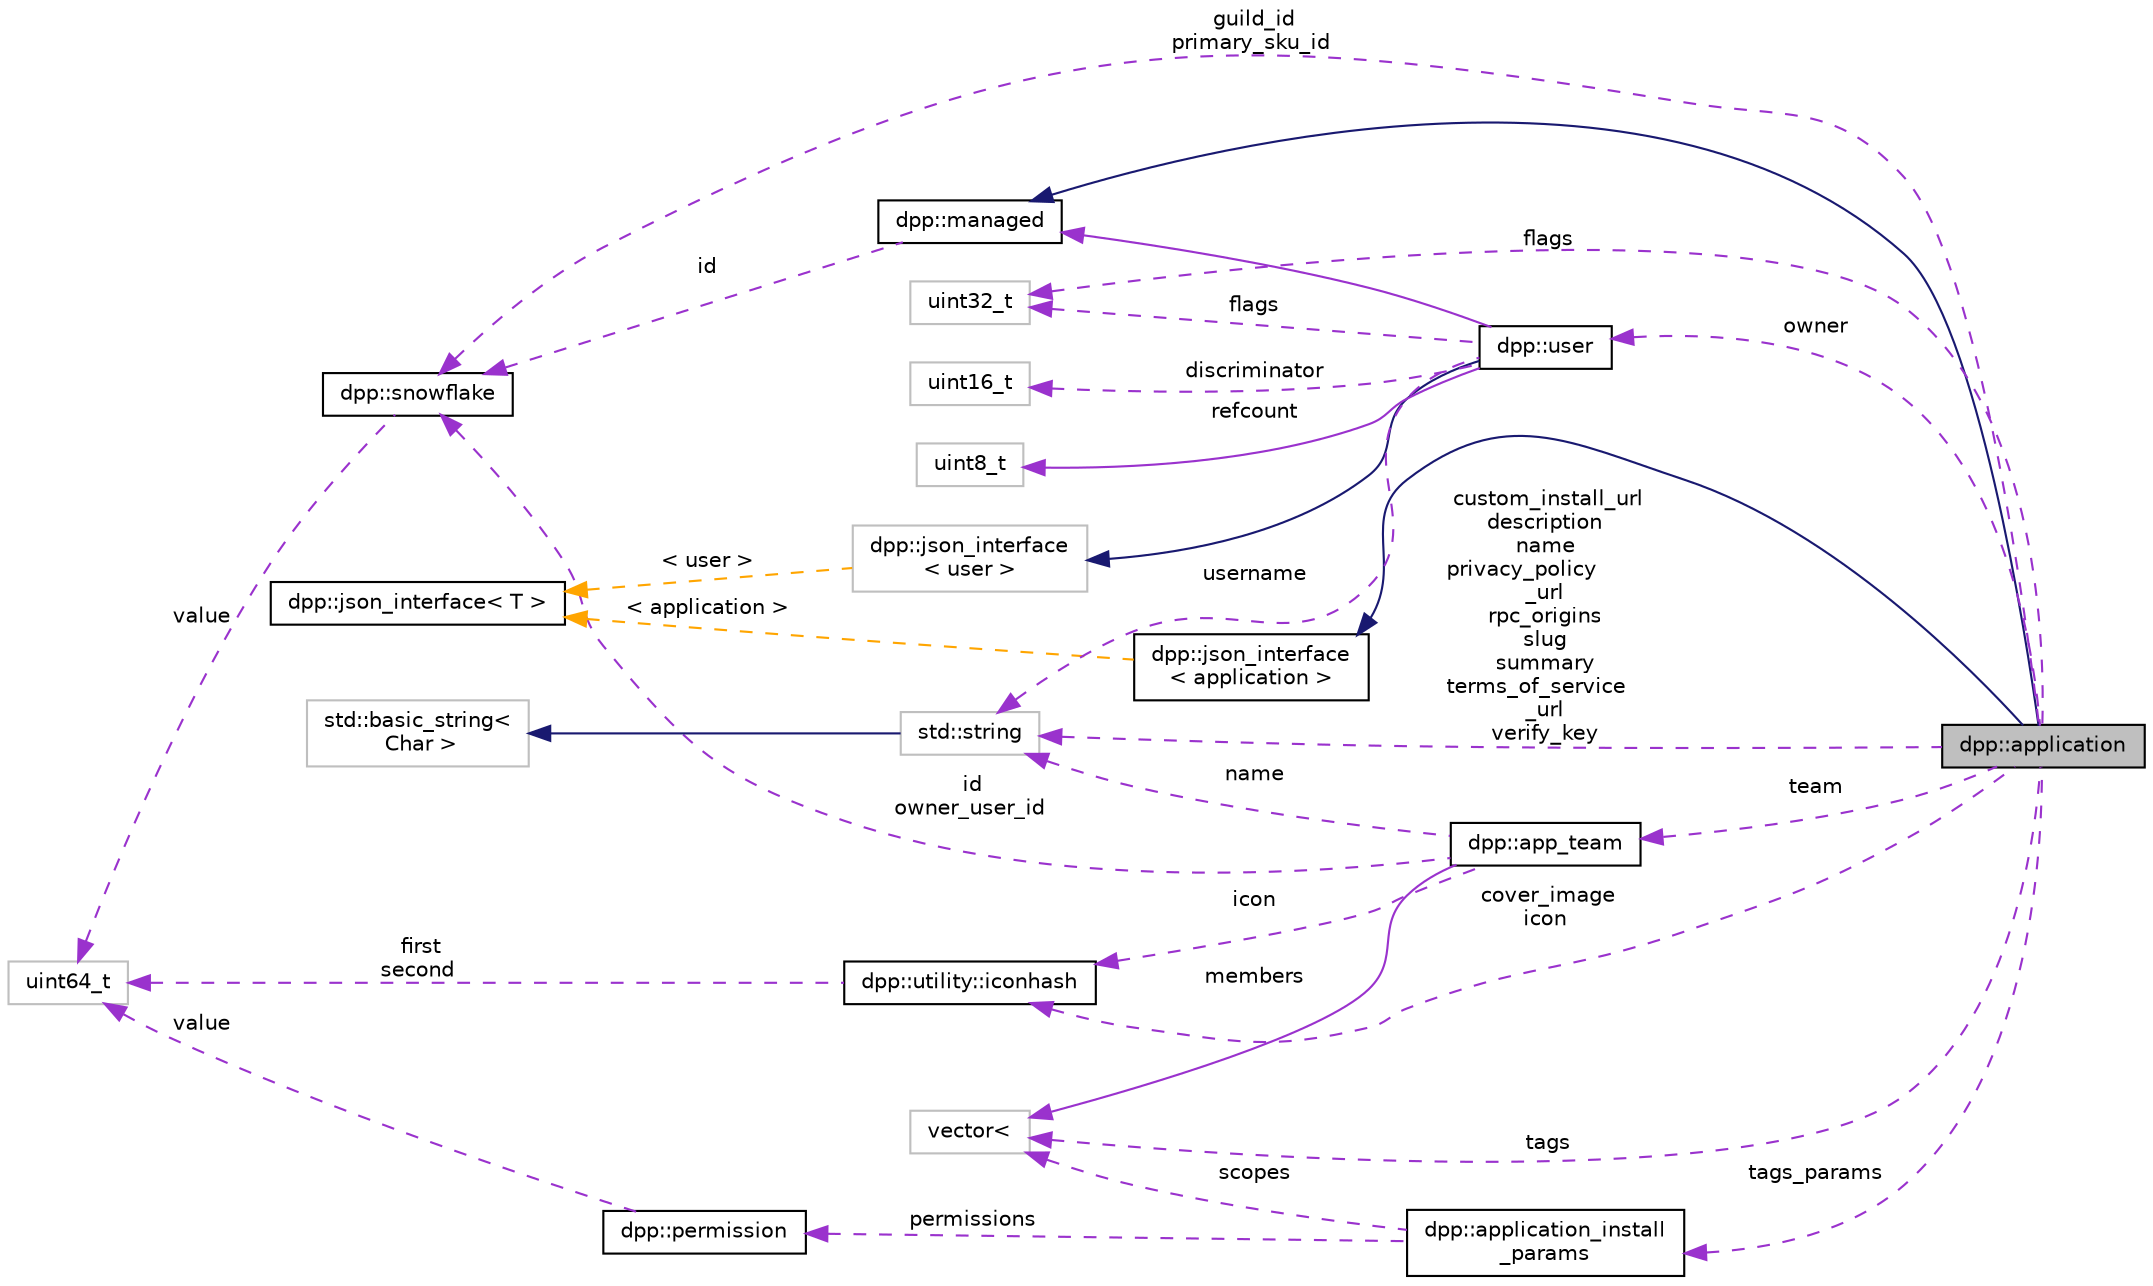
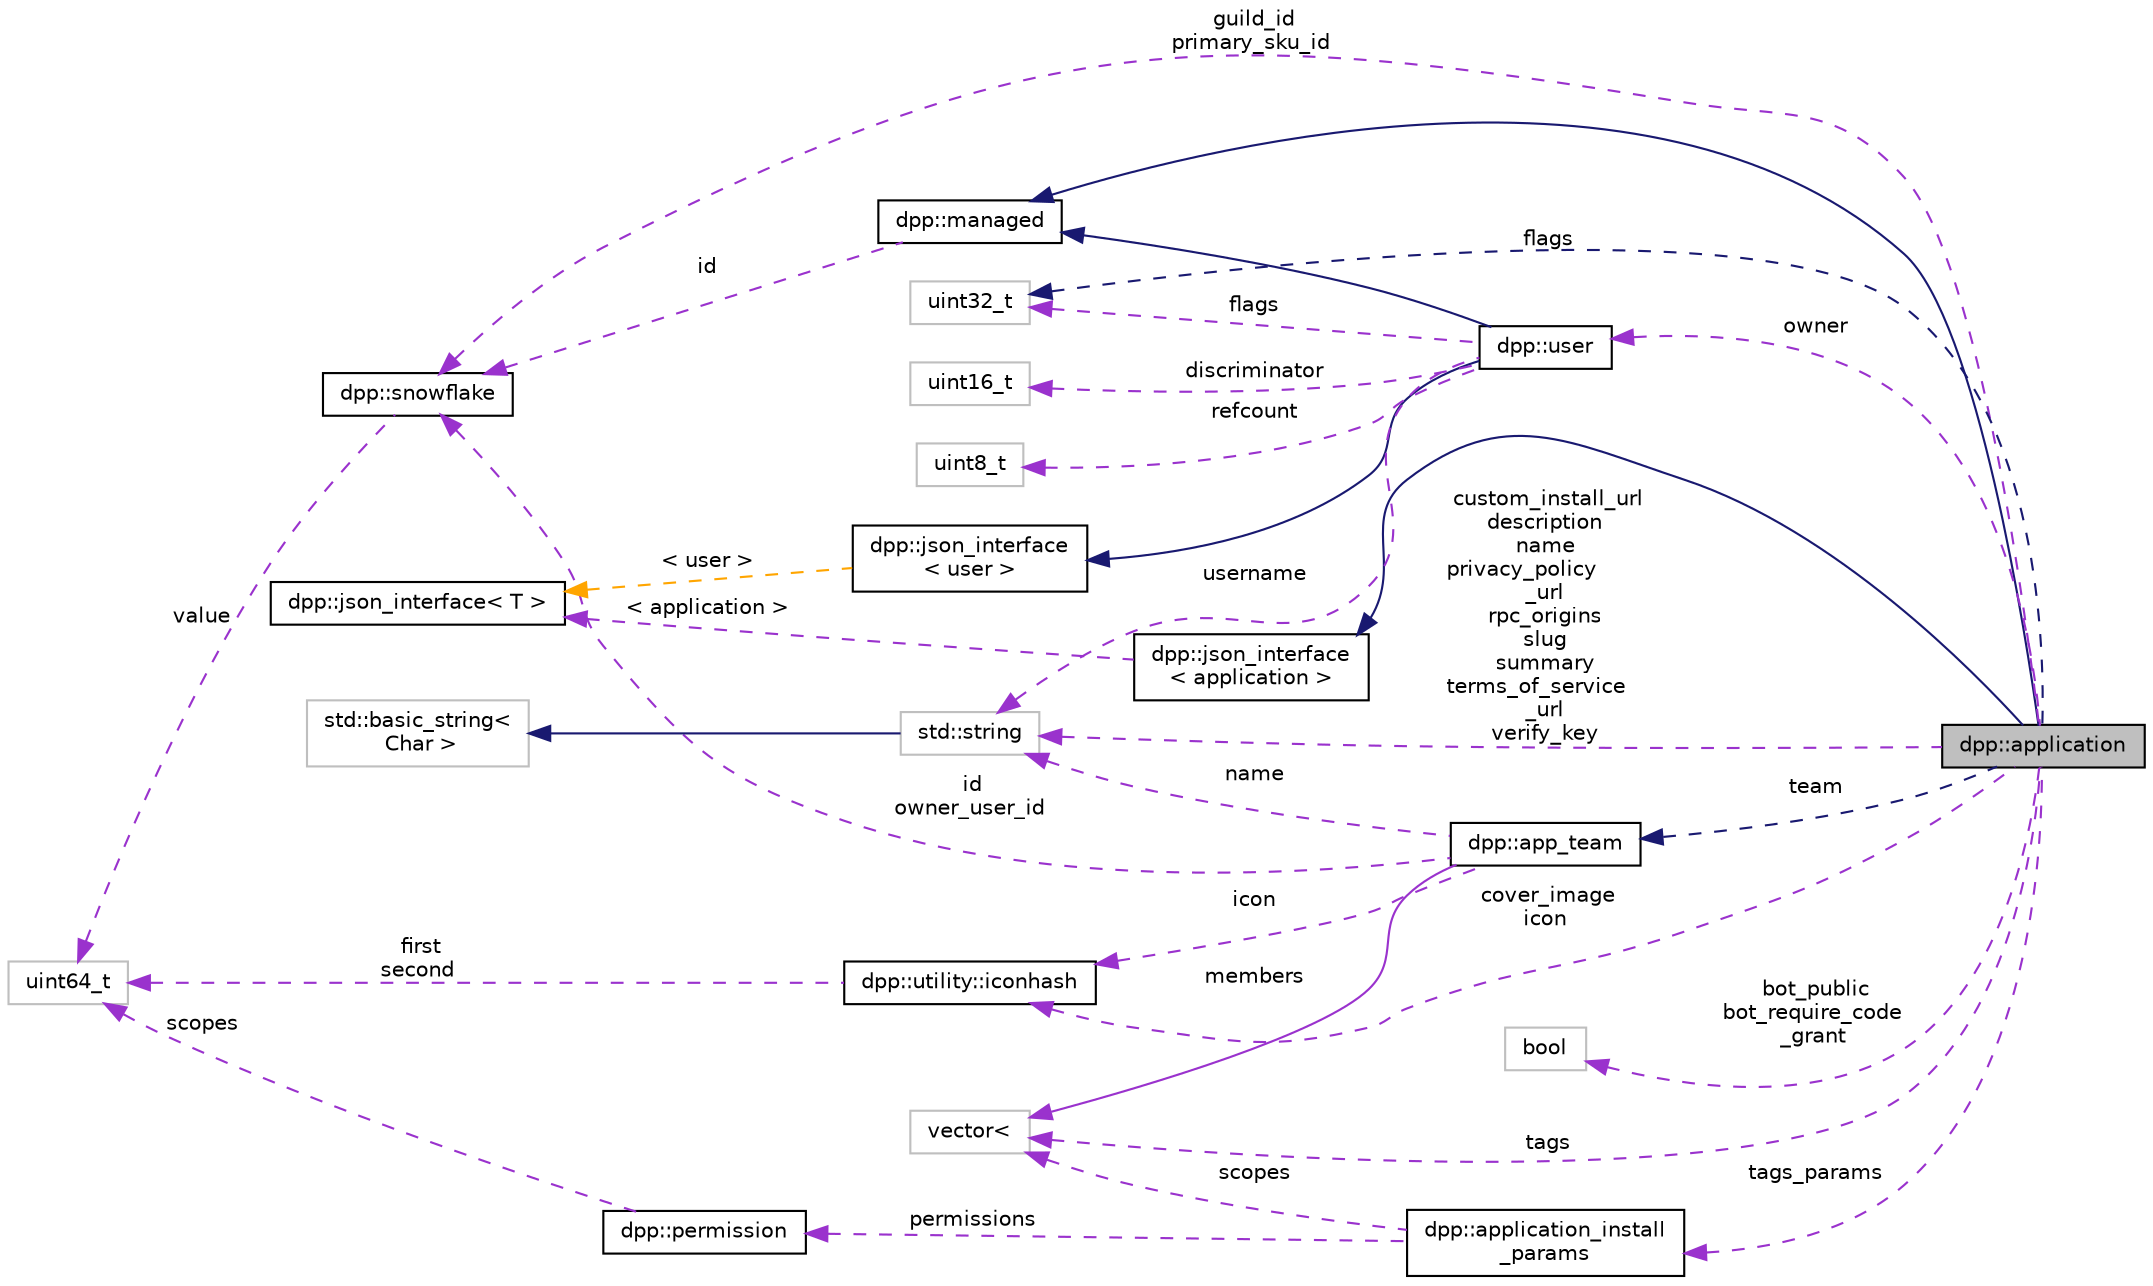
(1709, 256) -> (1709, 256)
(1321, 277) -> (1321, 277)
(1271, 450) -> (1271, 450)
(970, 559) -> (970, 559)
(860, 640) -> (860, 640)
(1833, 815) -> (1833, 815)
(199, 1024) -> (199, 1024)
none -> (1546, 1049)
